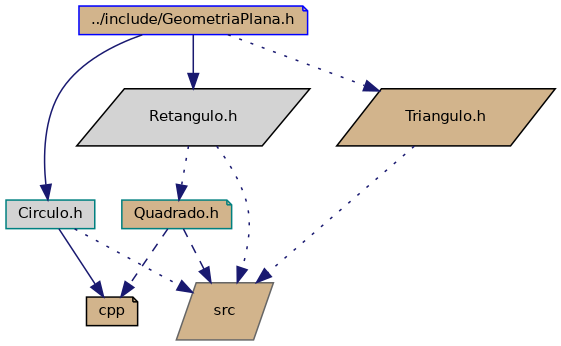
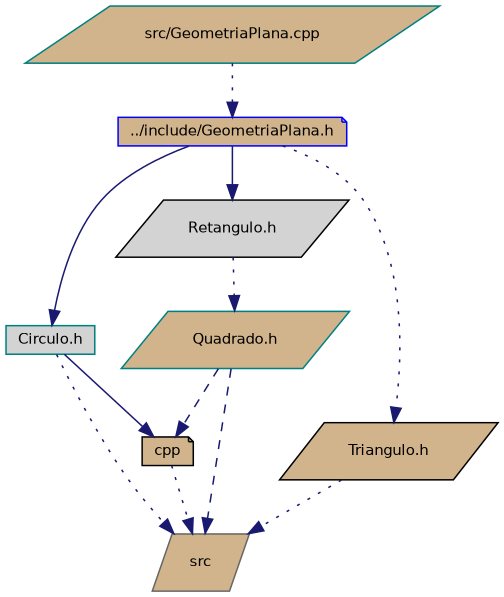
none -> (232, 35)
(247, 203) -> (180, 492)
(177, 214) -> (235, 340)
